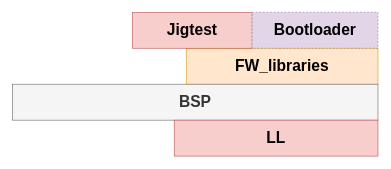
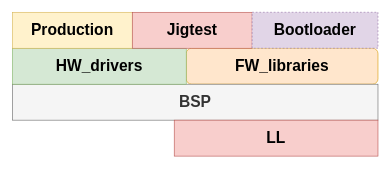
none -> (72, 30)
none -> (99, 66)
(282, 66) -> (282, 66)
